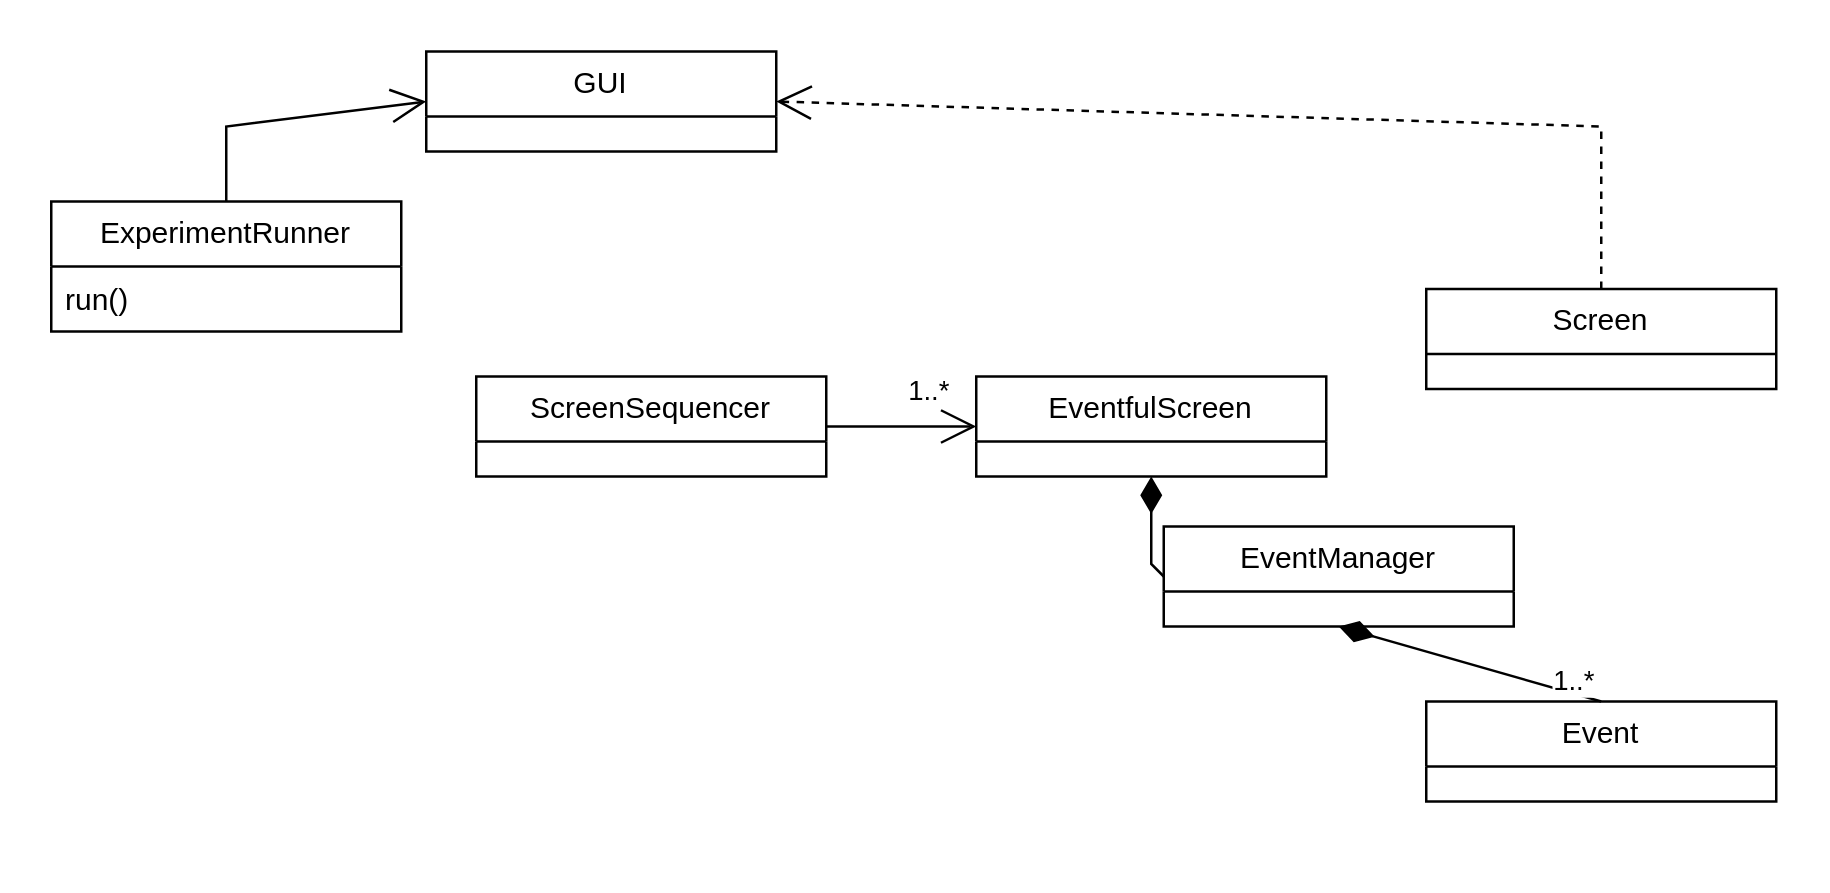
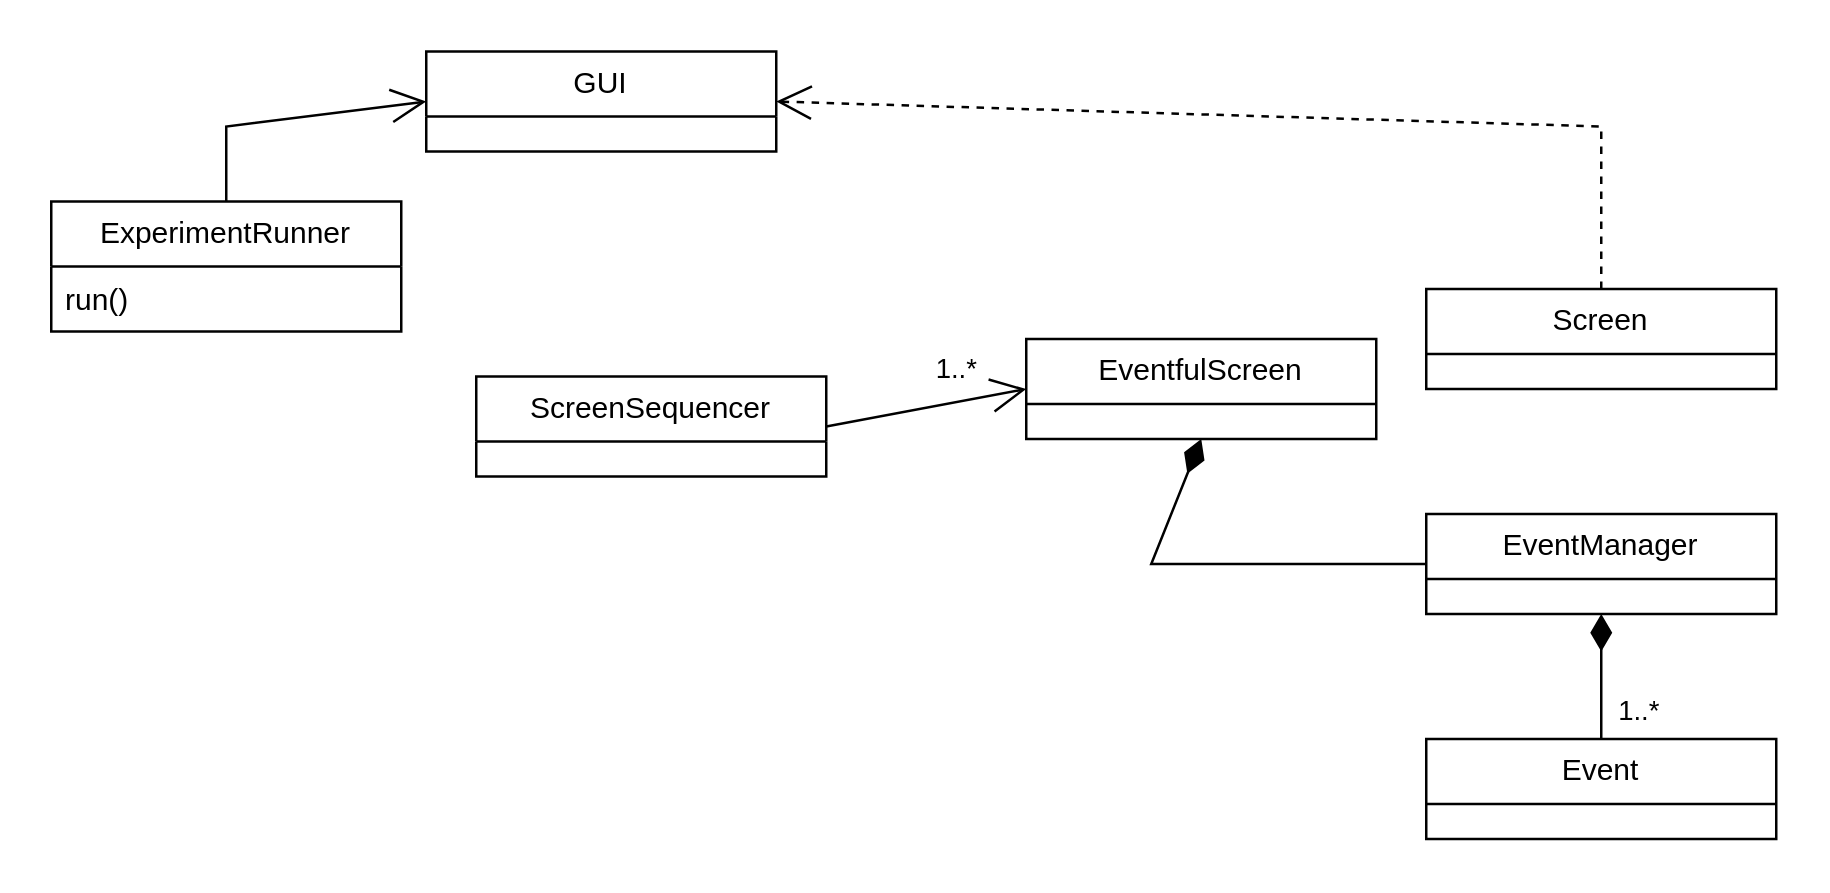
(1151, 426) -> (1201, 389)
(1339, 576) -> (1601, 564)
(1601, 751) -> (1601, 789)
